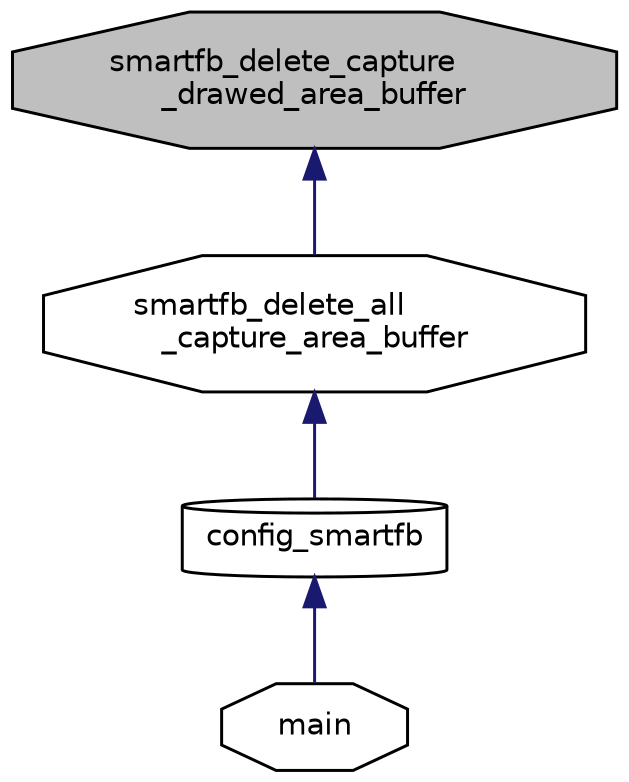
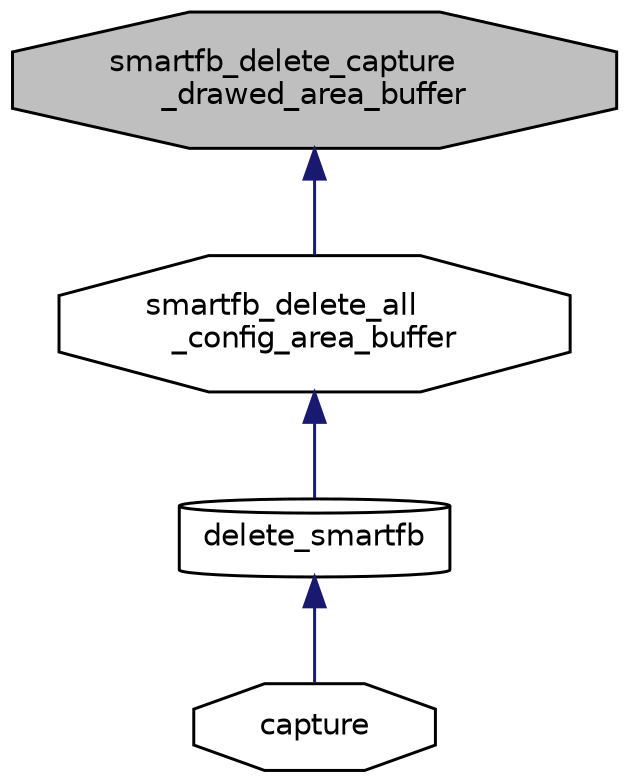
(315, 324) -> (315, 324)
(315, 538) -> (315, 538)
(315, 727) -> (315, 727)
